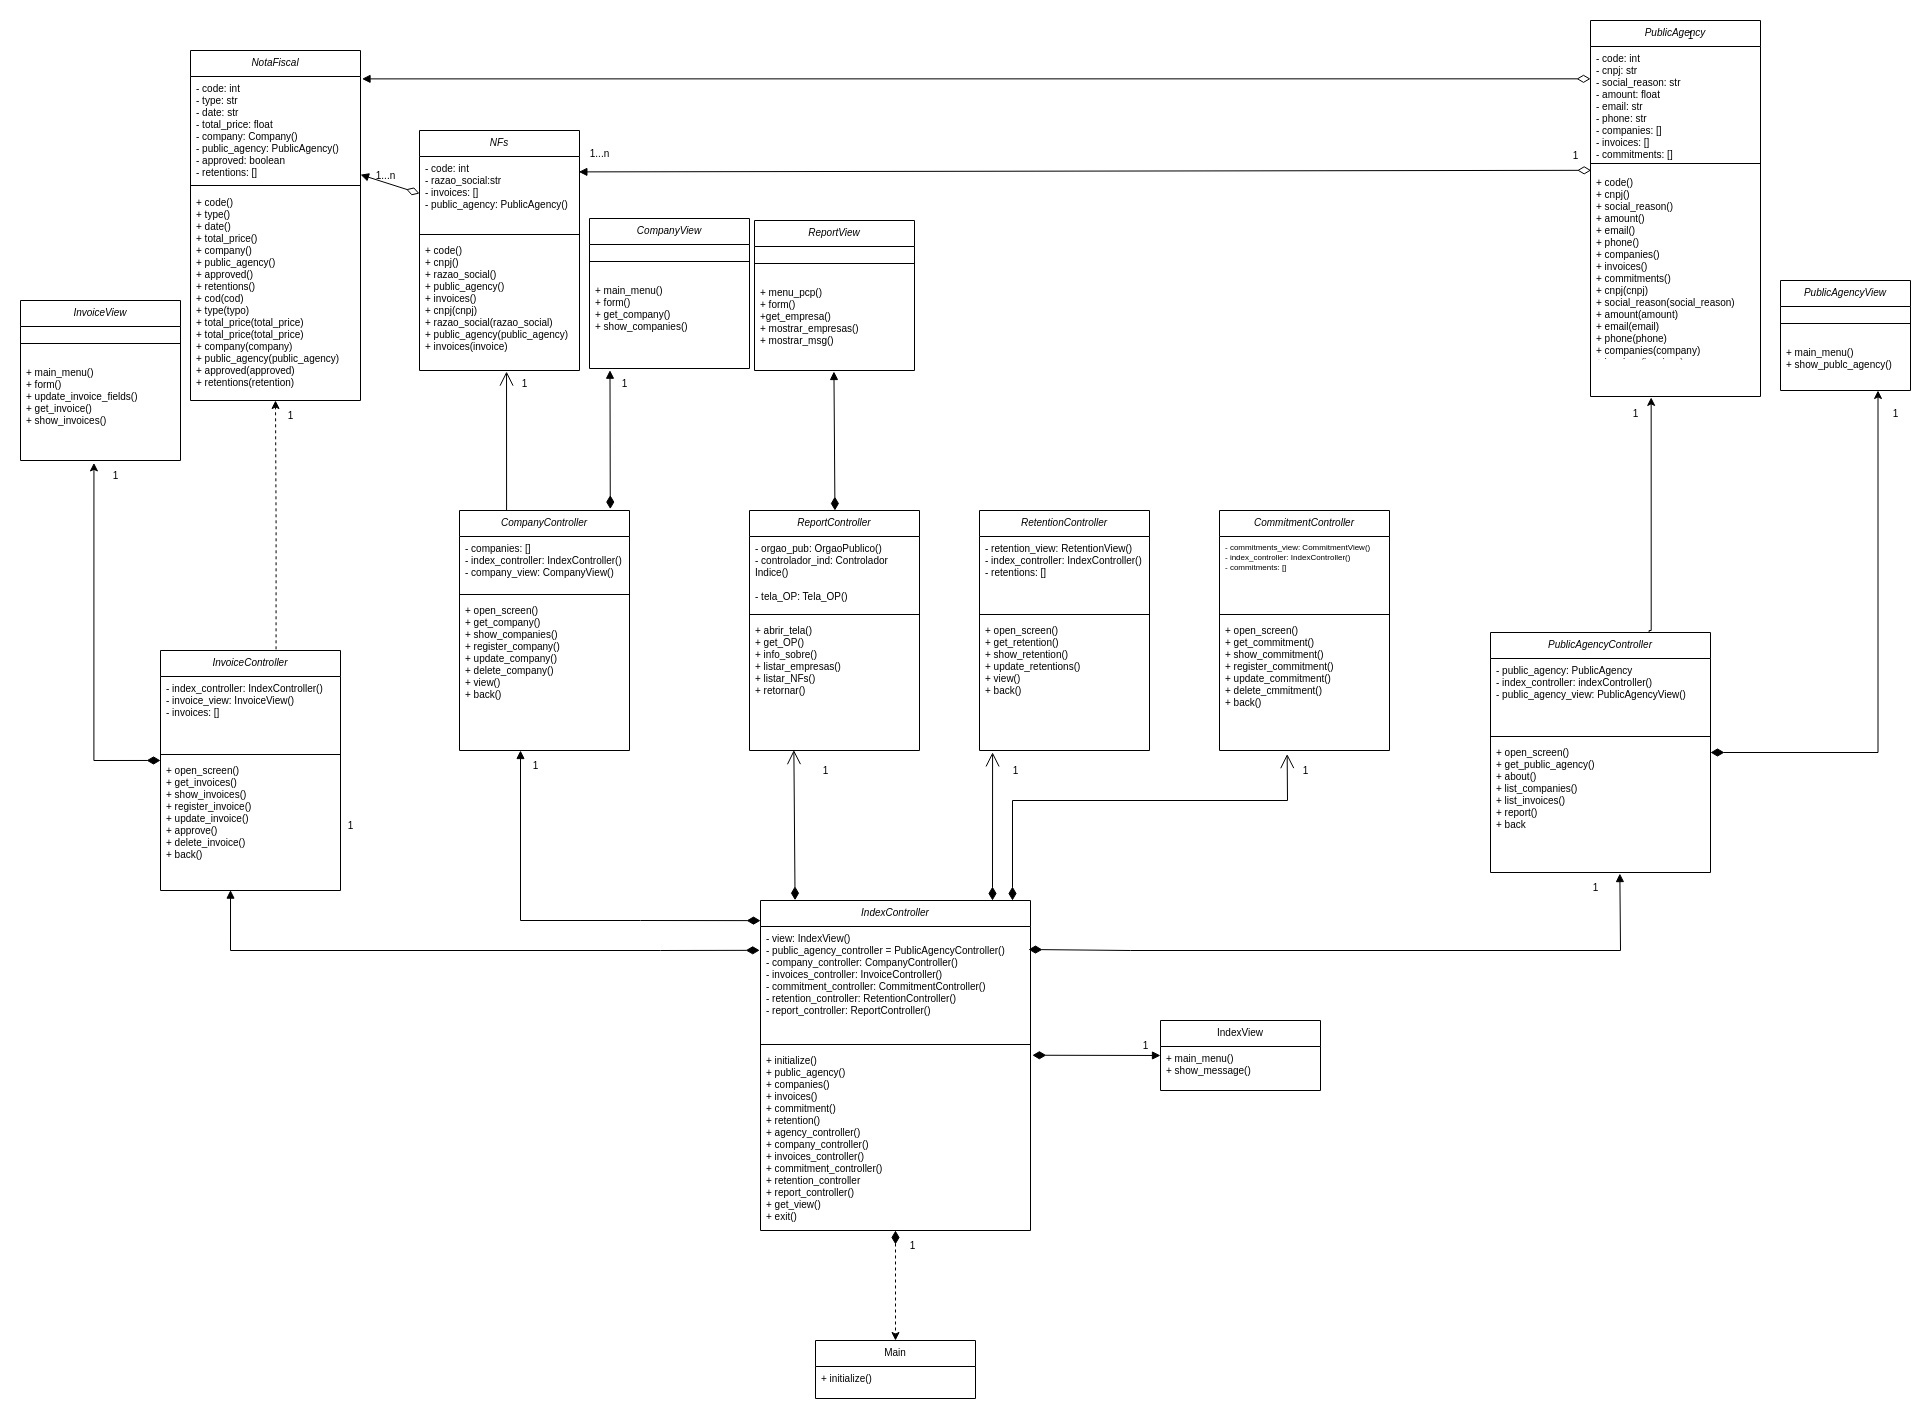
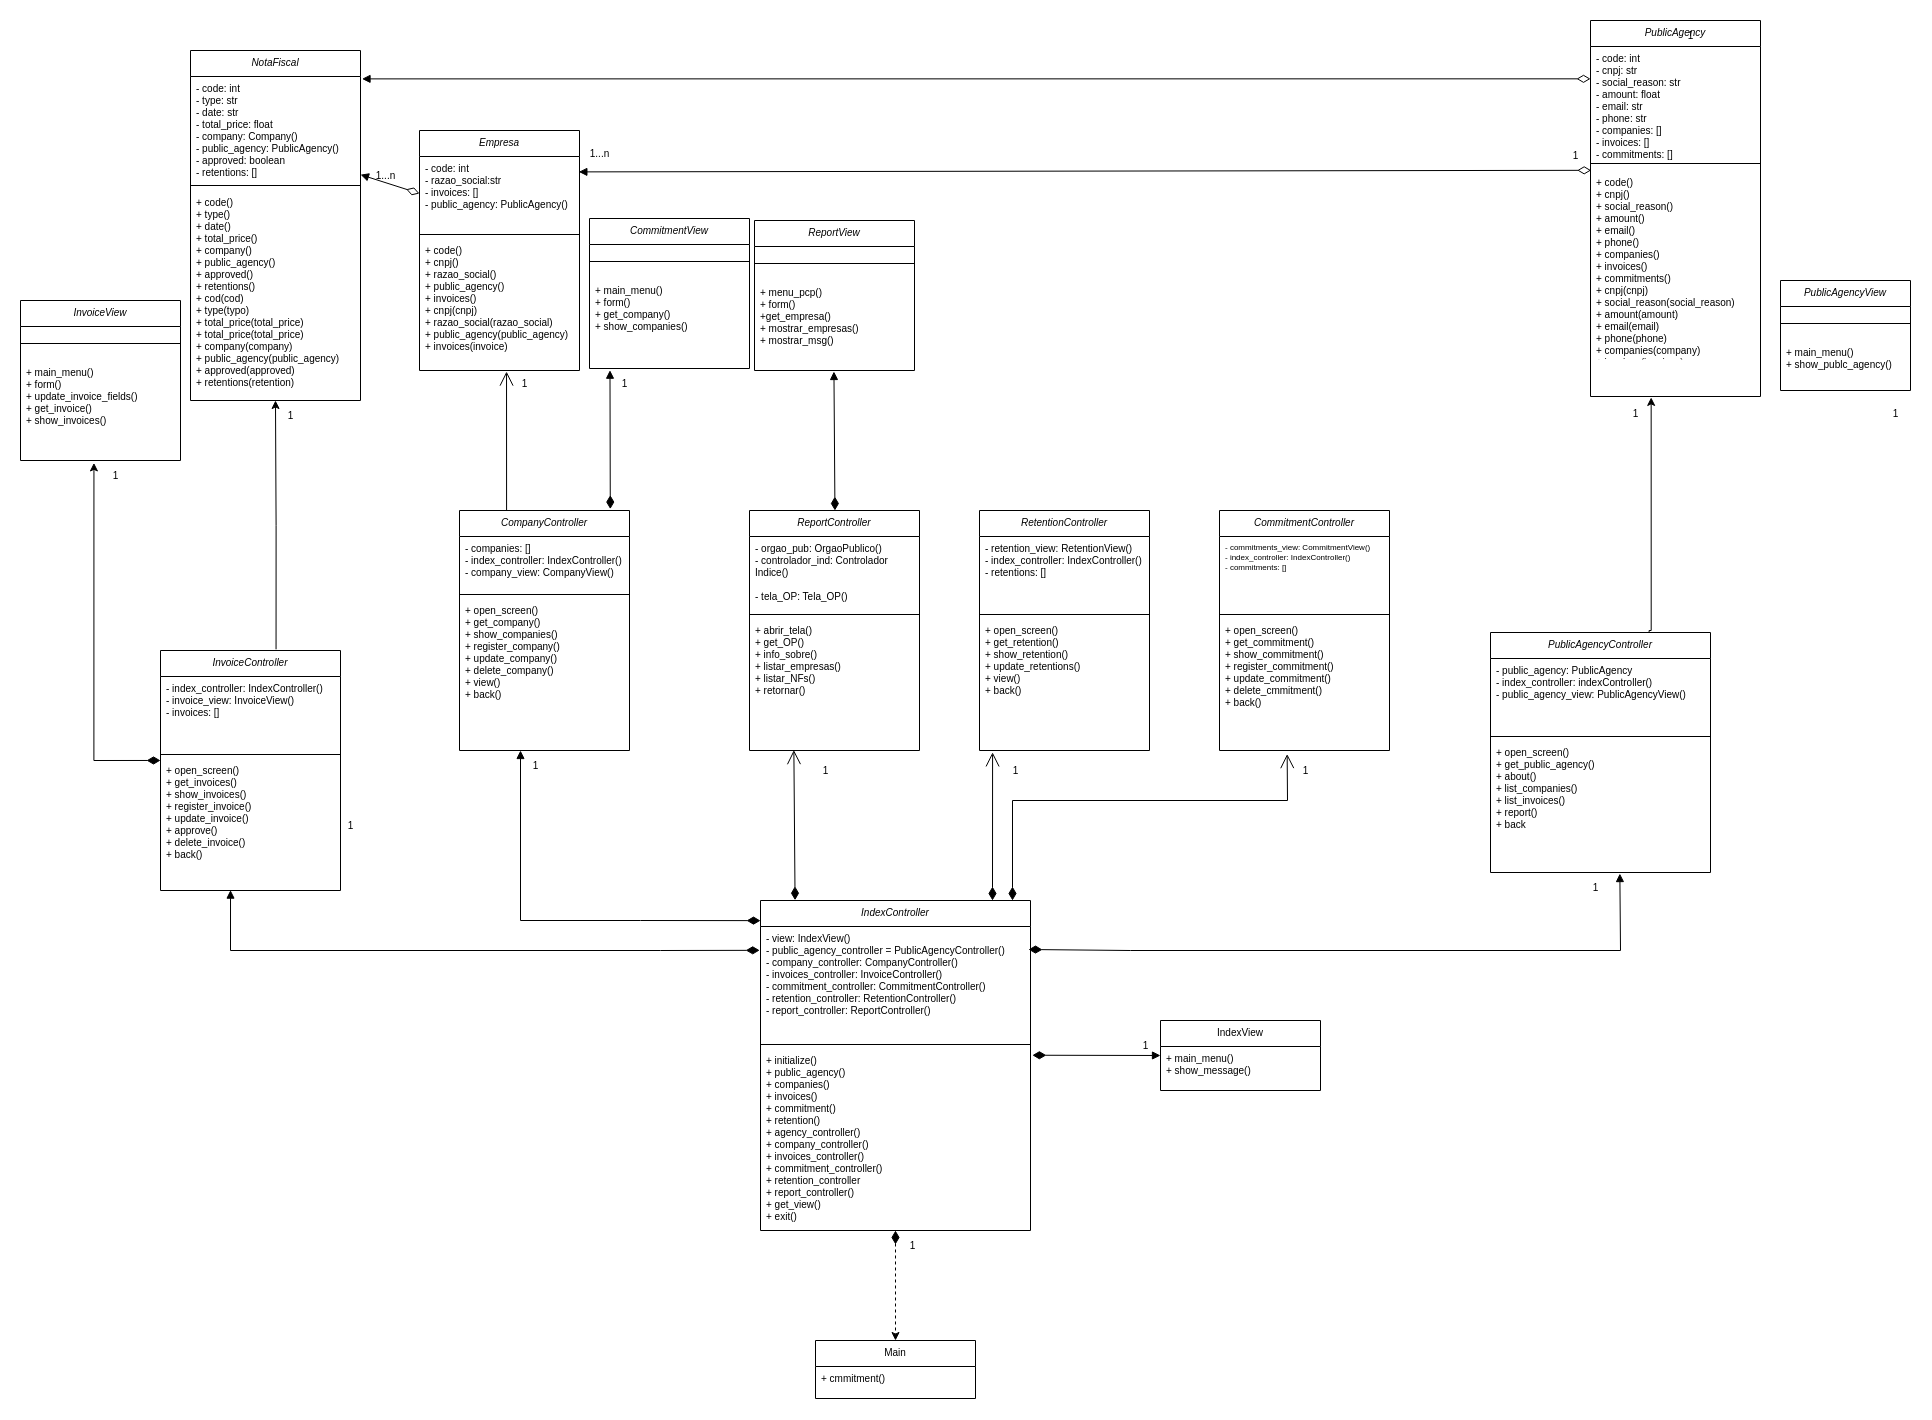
(499, 143) -> (499, 143)
(669, 231) -> (669, 231)
(276, 528) -> (276, 528)
(1878, 652) -> none
(852, 1379) -> (855, 1379)
